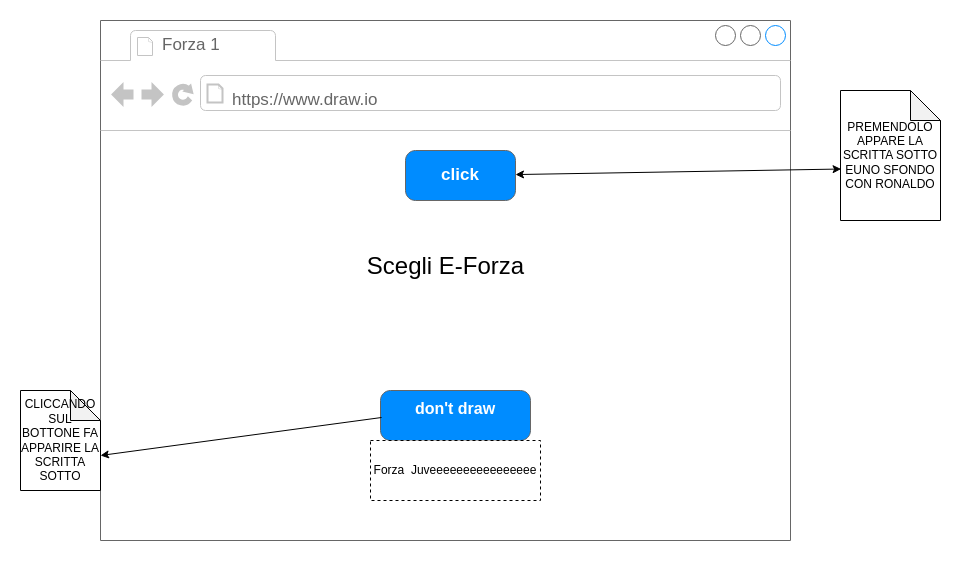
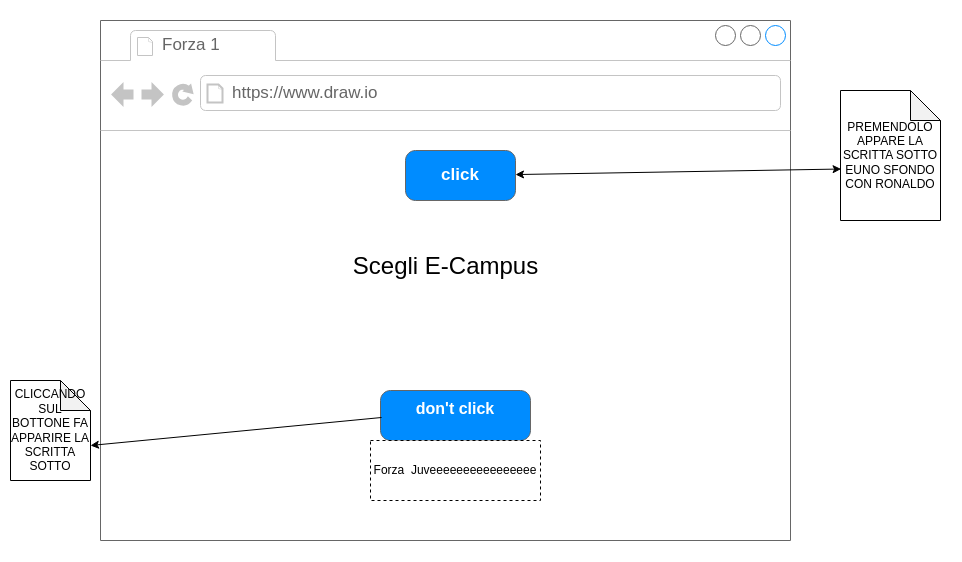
(401, 101) -> (356, 94)
(446, 281) -> (446, 281)
(456, 409) -> (456, 409)
(61, 441) -> (51, 431)
